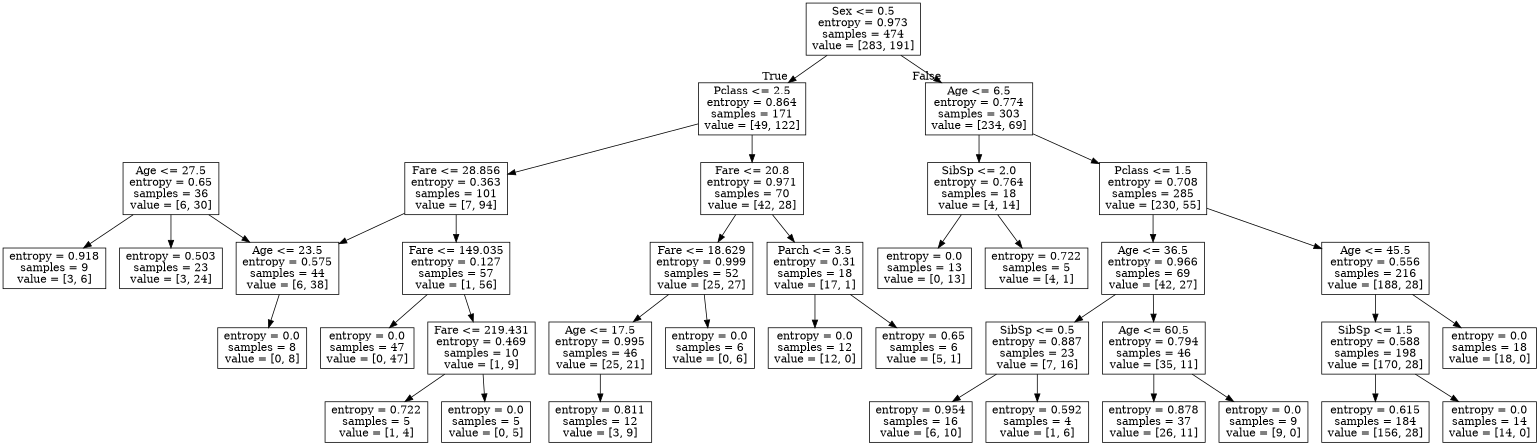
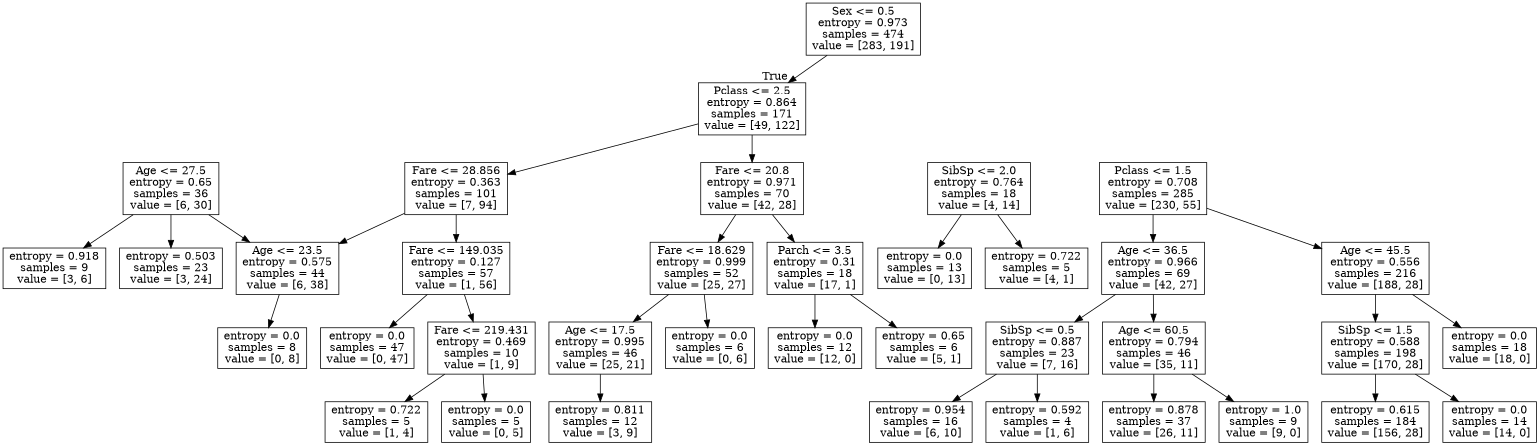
(979, 109) -> none
(1263, 422) -> (1263, 422)
